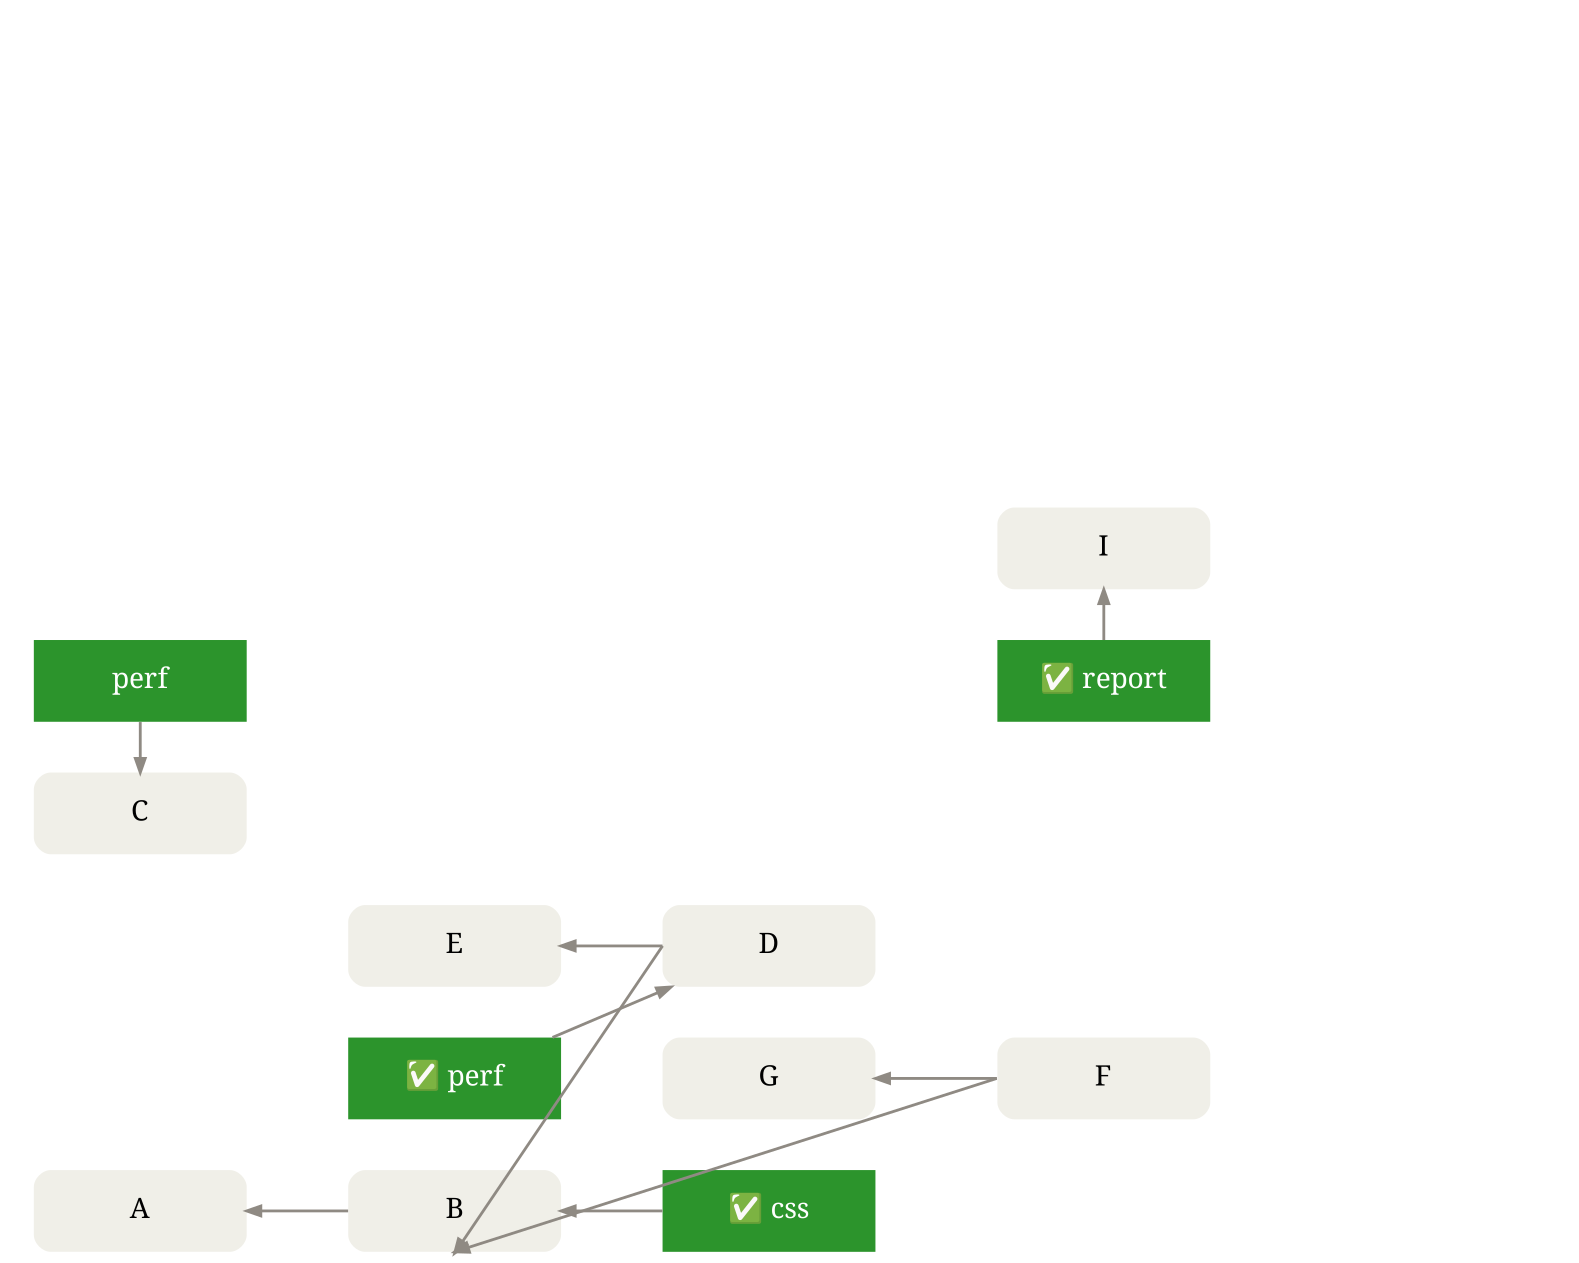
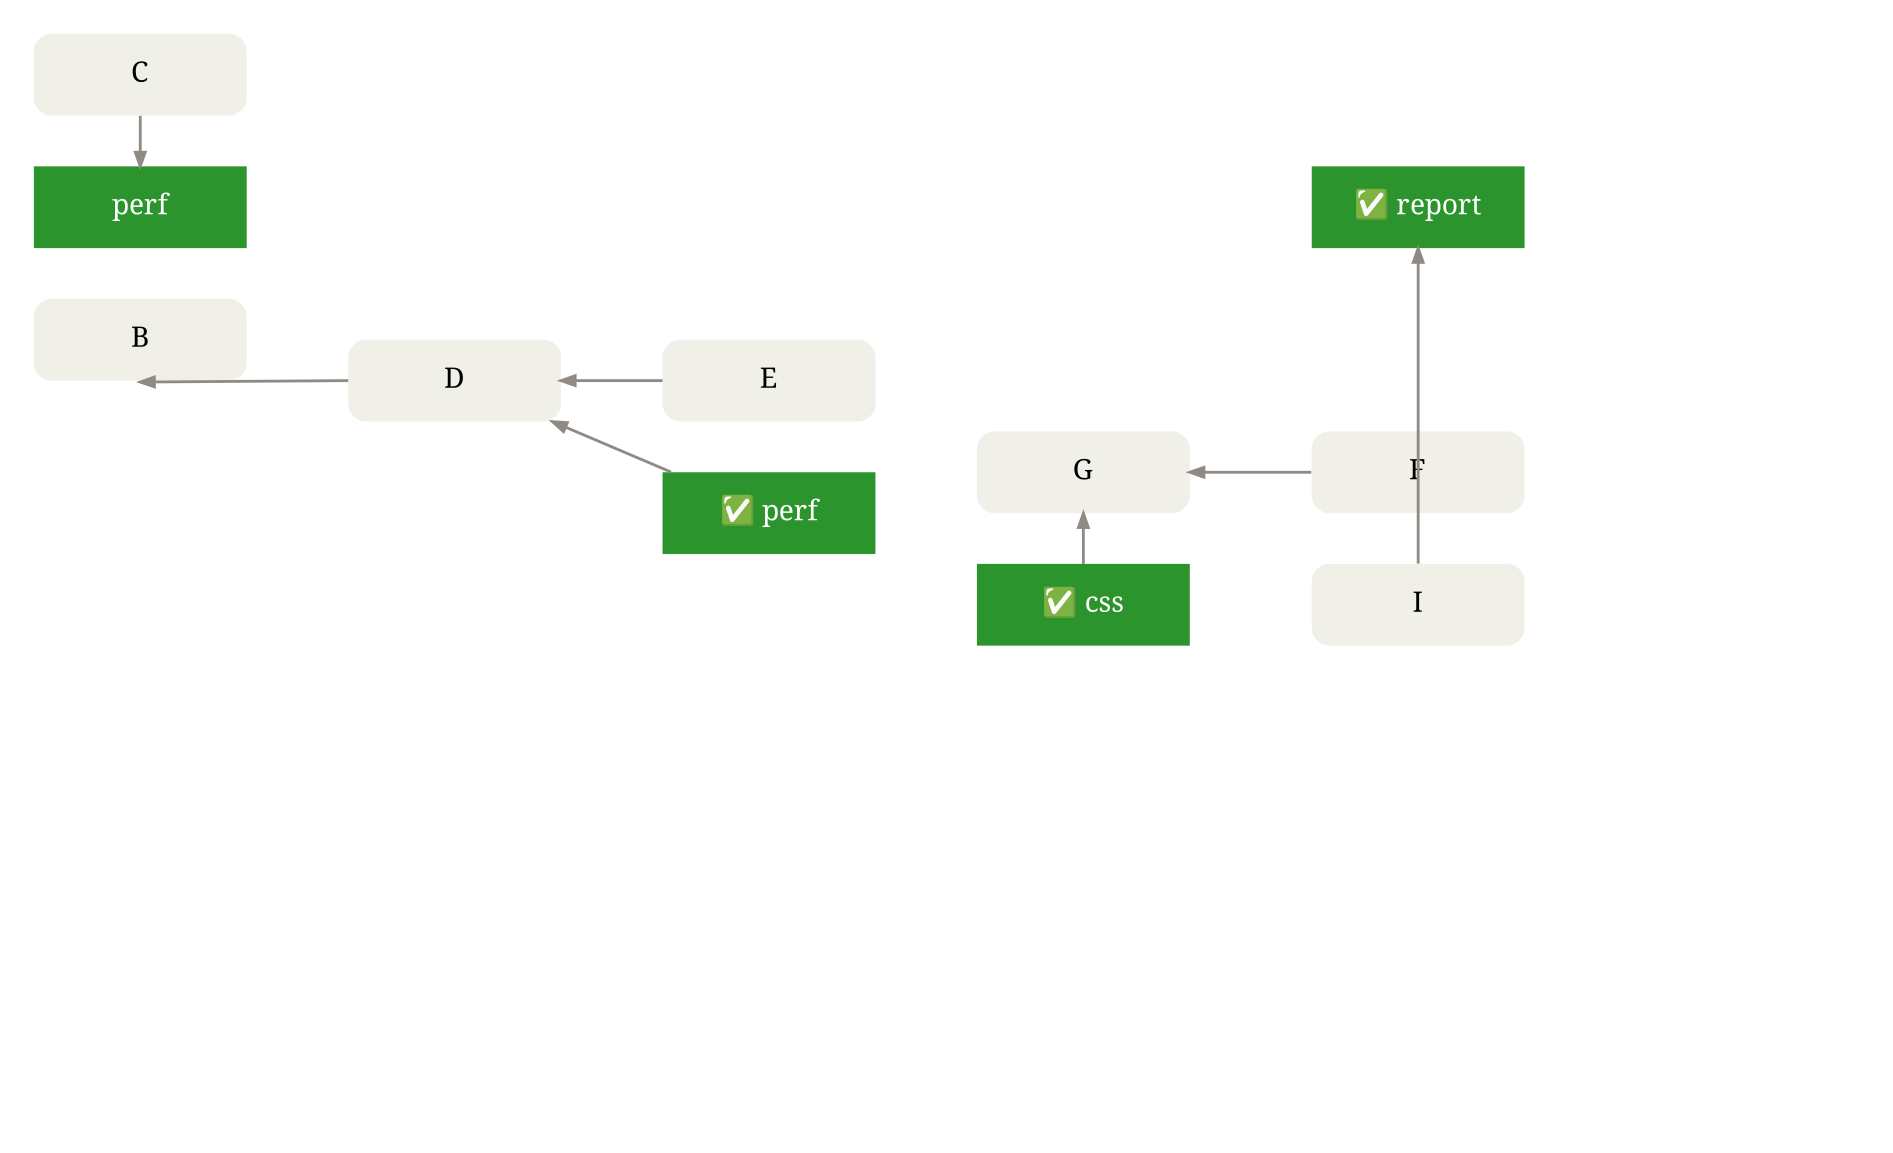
(1104, 622) -> (1418, 368)
(140, 740) -> (140, 134)
(619, 946) -> (619, 381)
(733, 1163) -> none
(140, 1211) -> none
(619, 1211) -> (1083, 546)
